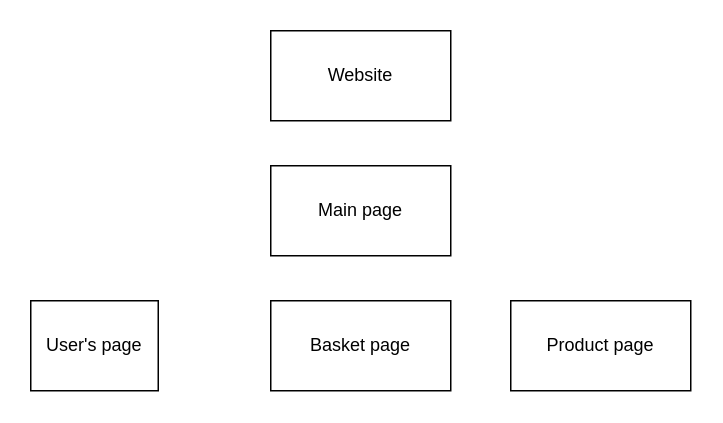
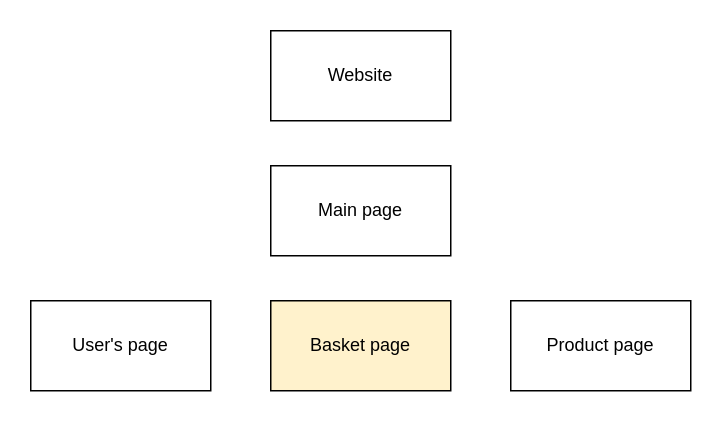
(95, 346) -> (121, 346)
(361, 346) -> (361, 346)
